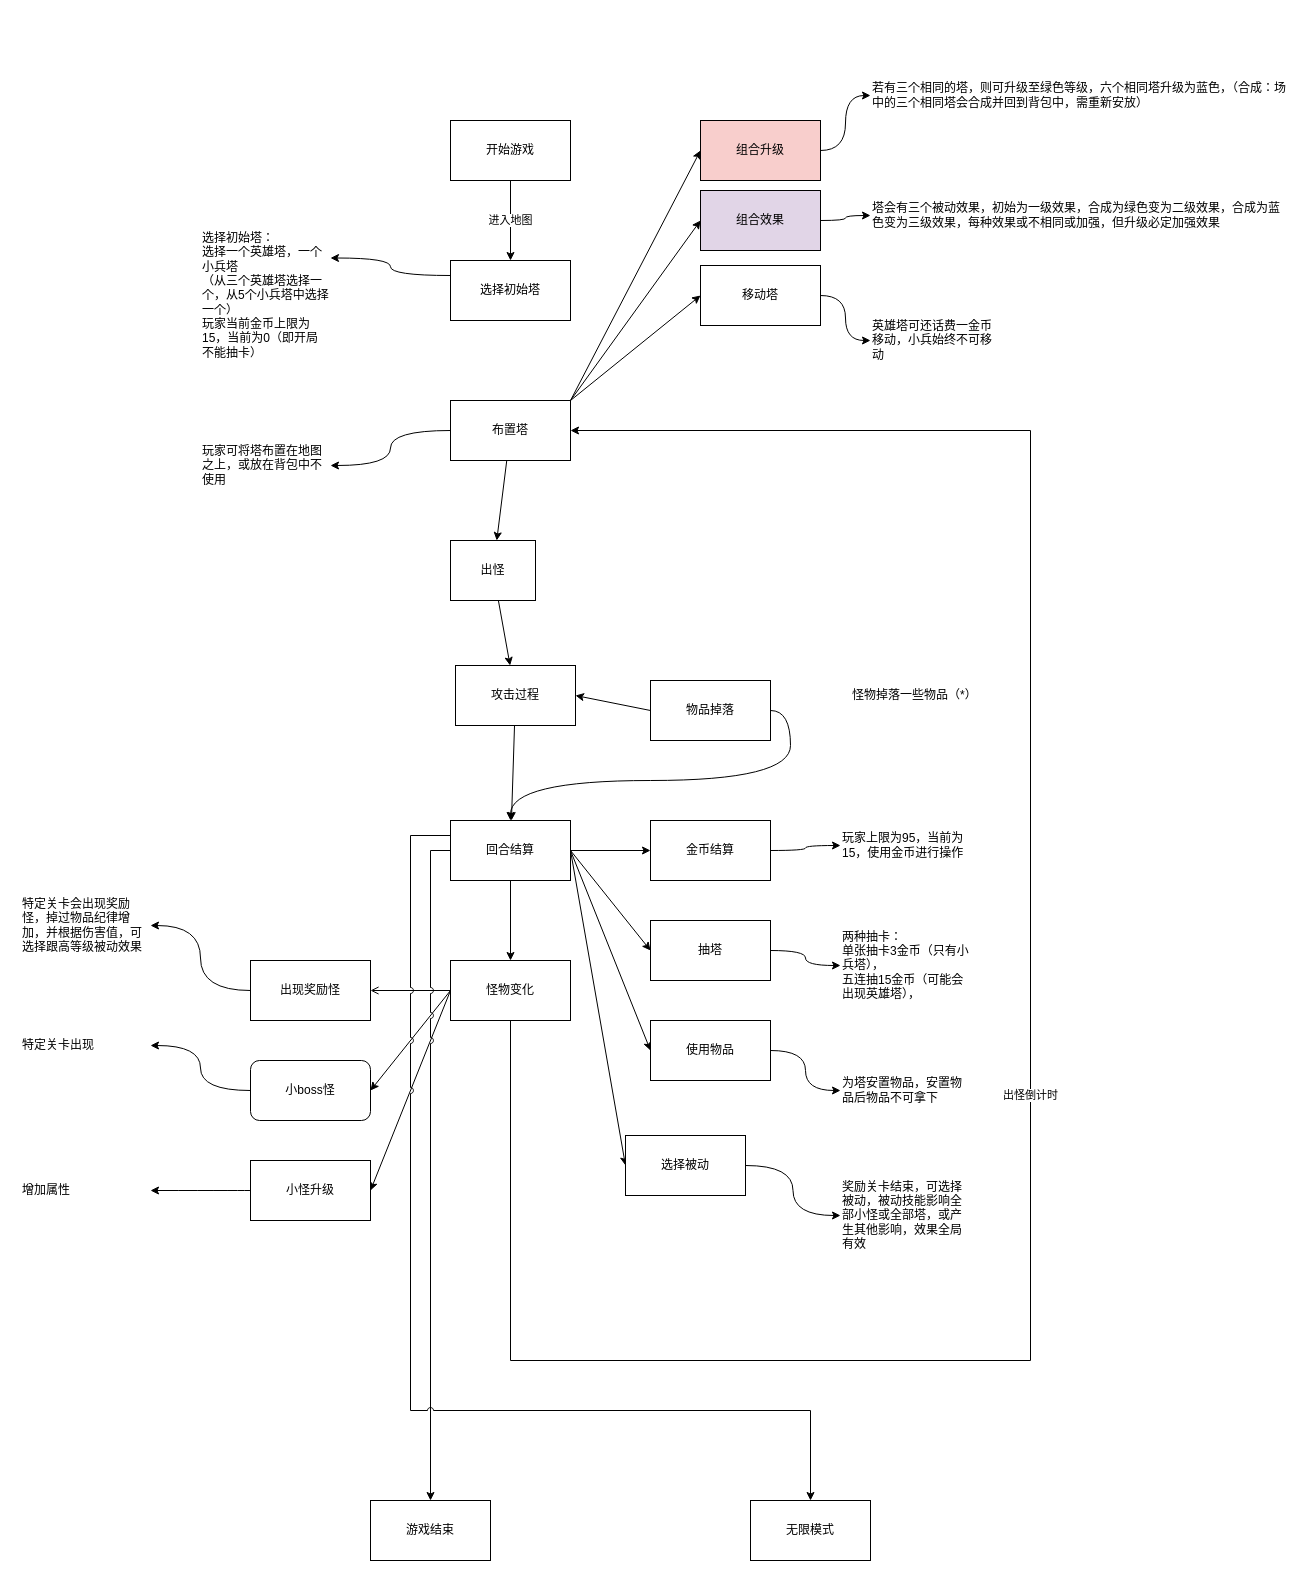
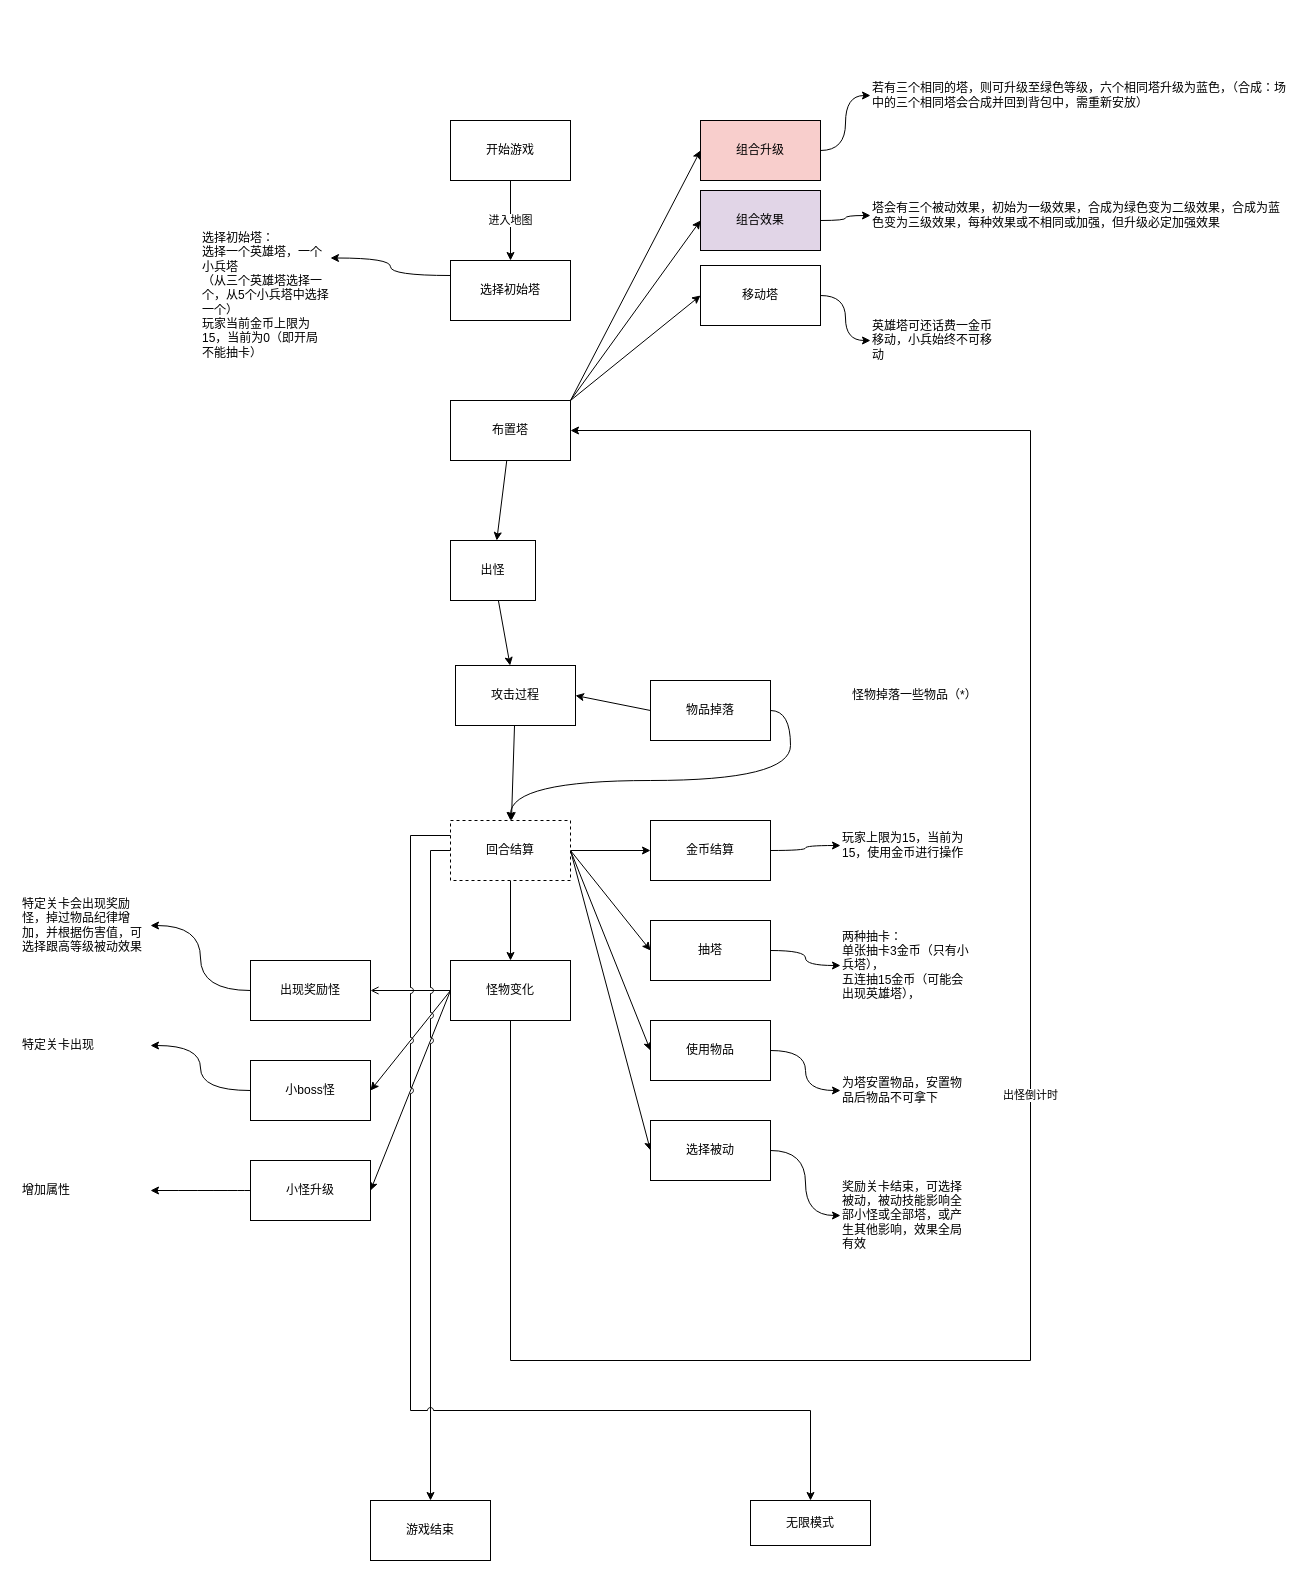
(391, 446) -> none
(266, 466) -> none
(907, 846) -> (907, 846)
(511, 851) -> (511, 851)
(311, 1091) -> (311, 1091)
(686, 1166) -> (711, 1151)
(811, 1531) -> (811, 1523)
